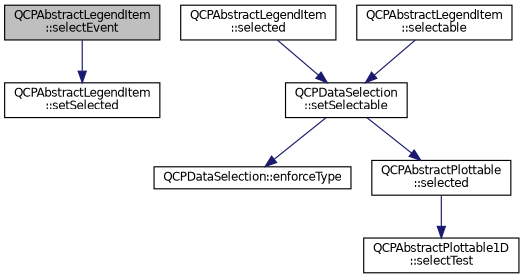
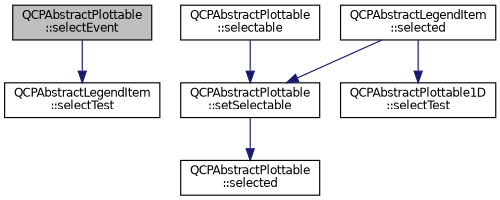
(82, 23) -> (82, 23)
(434, 23) -> (250, 23)
(82, 100) -> (82, 100)
(346, 100) -> (250, 100)
(253, 178) -> none
(441, 211) -> (418, 55)
